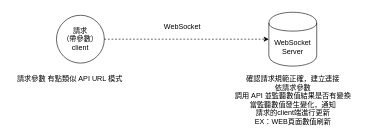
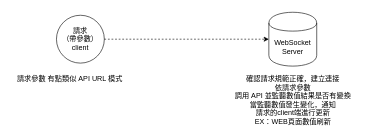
(182, 27) -> none
